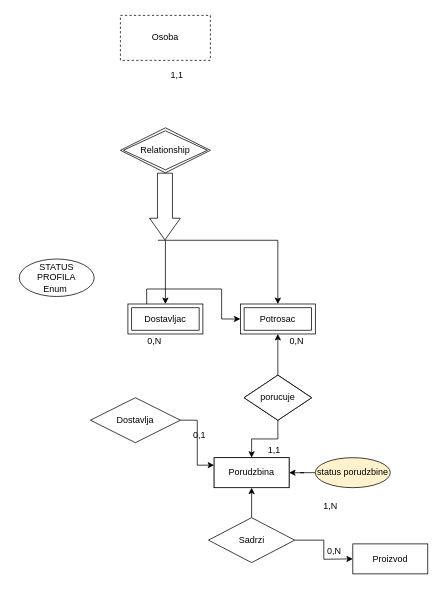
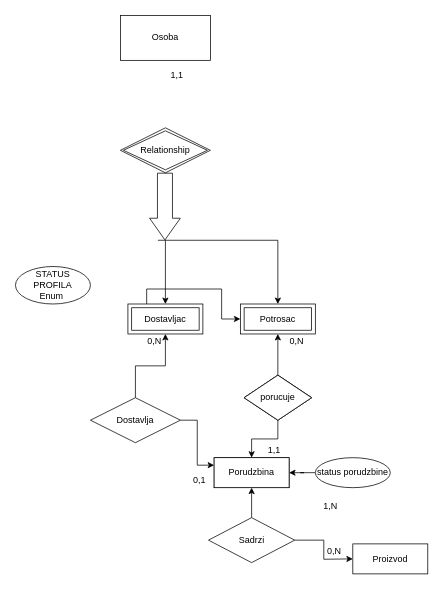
(165, 38) -> (165, 38)
(57, 278) -> (53, 285)
none -> (135, 381)
(199, 435) -> (199, 480)
(353, 473) -> (353, 473)
